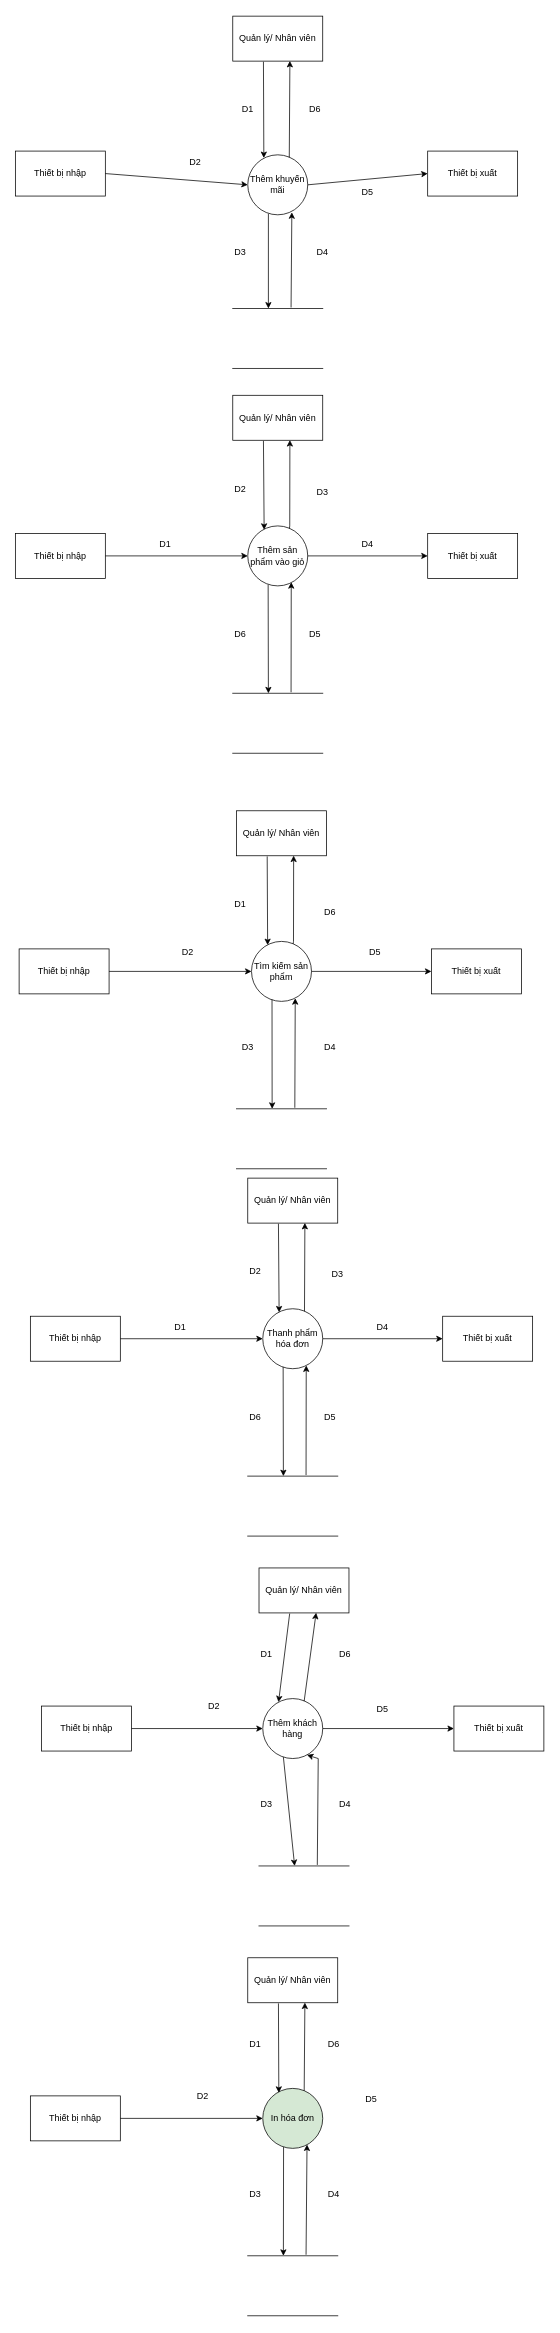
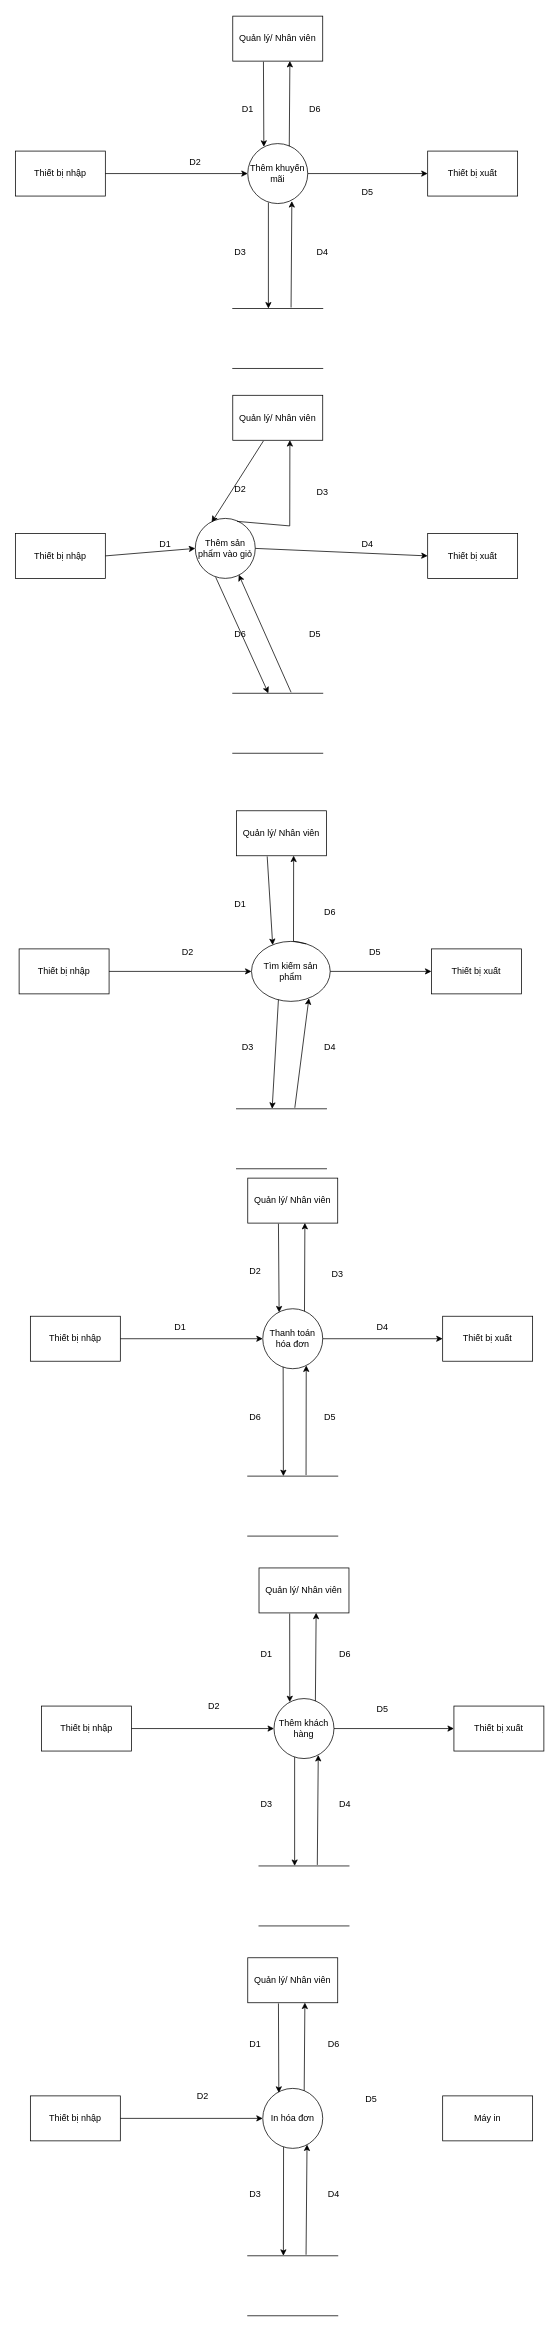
(278, 184) -> (278, 173)
(278, 555) -> (225, 548)
(282, 971) -> (291, 971)
(293, 1338) -> (293, 1338)
(293, 1729) -> (304, 1729)
(293, 2119) -> (293, 2119)
none -> (488, 2119)
